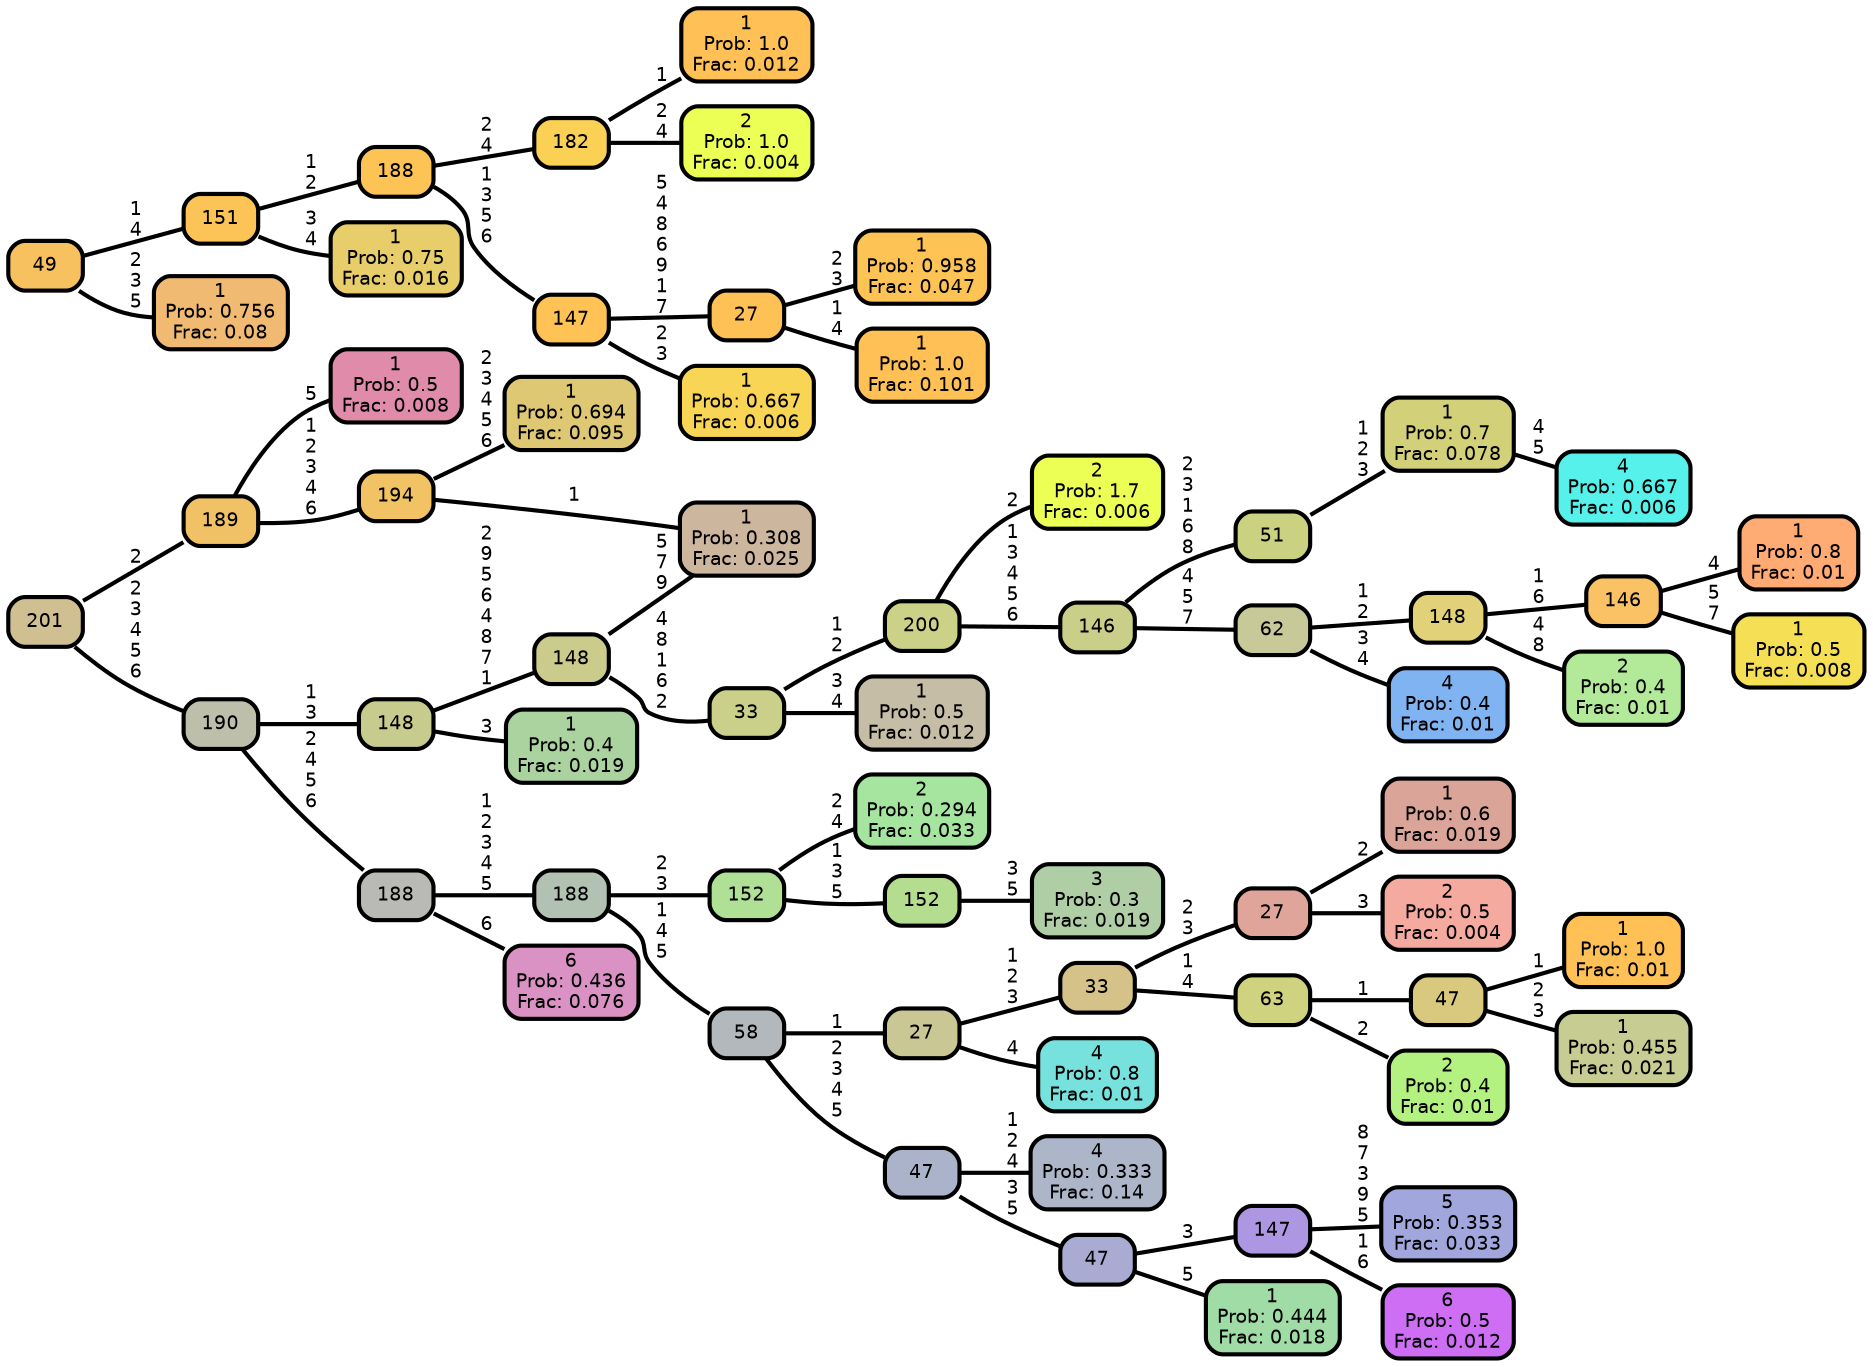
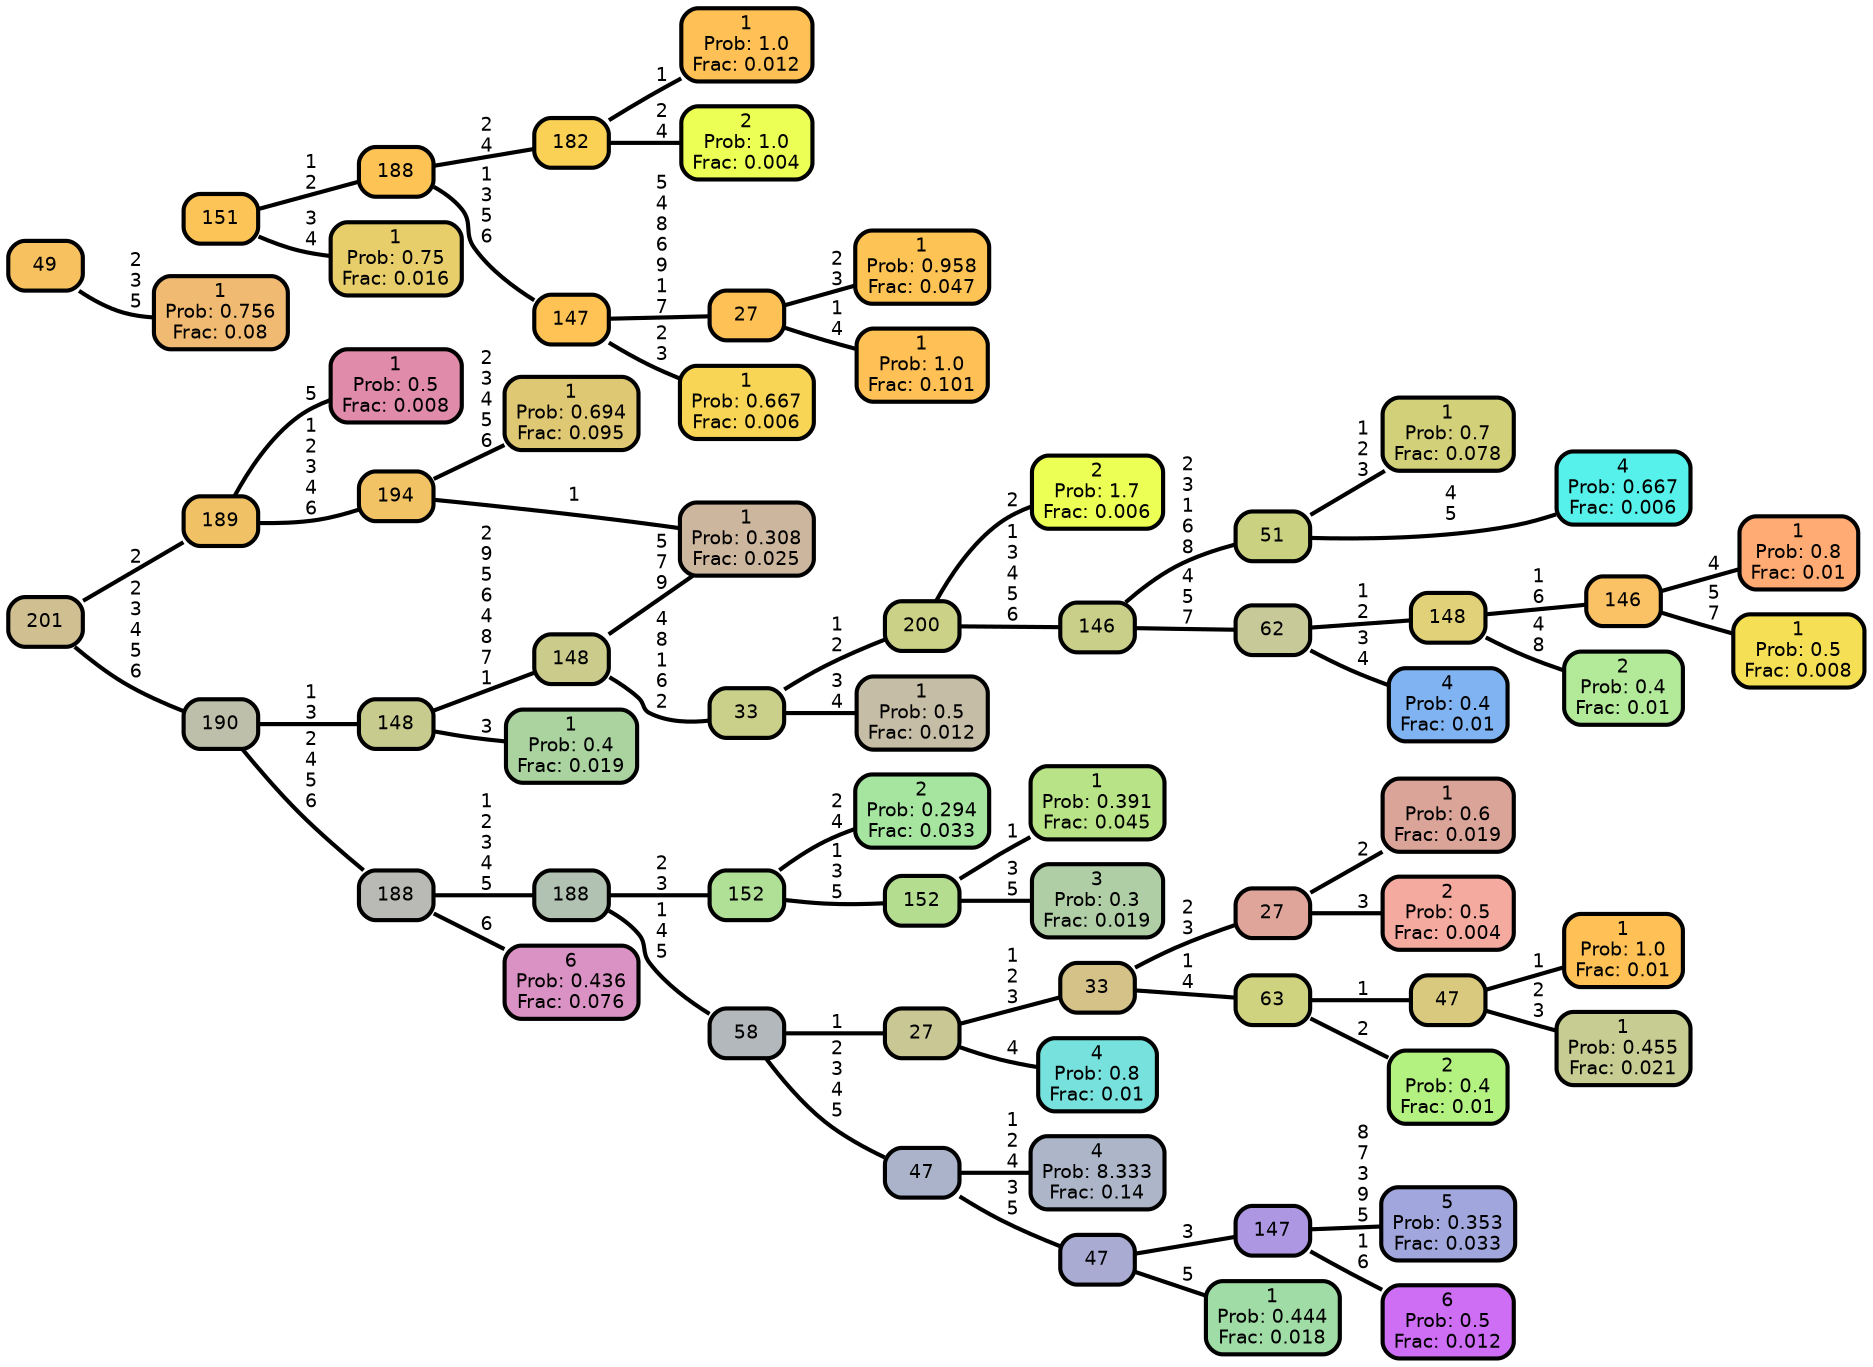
(133, 242) -> none
(1535, 461) -> (1434, 535)
none -> (1098, 803)
(1098, 1173) -> (1098, 1173)
